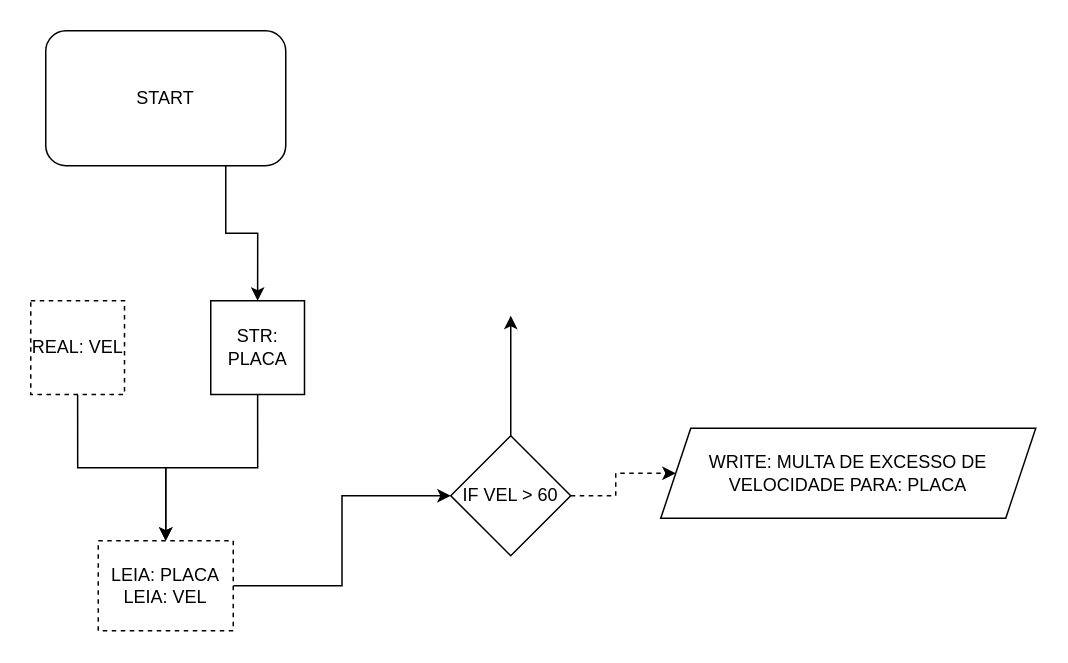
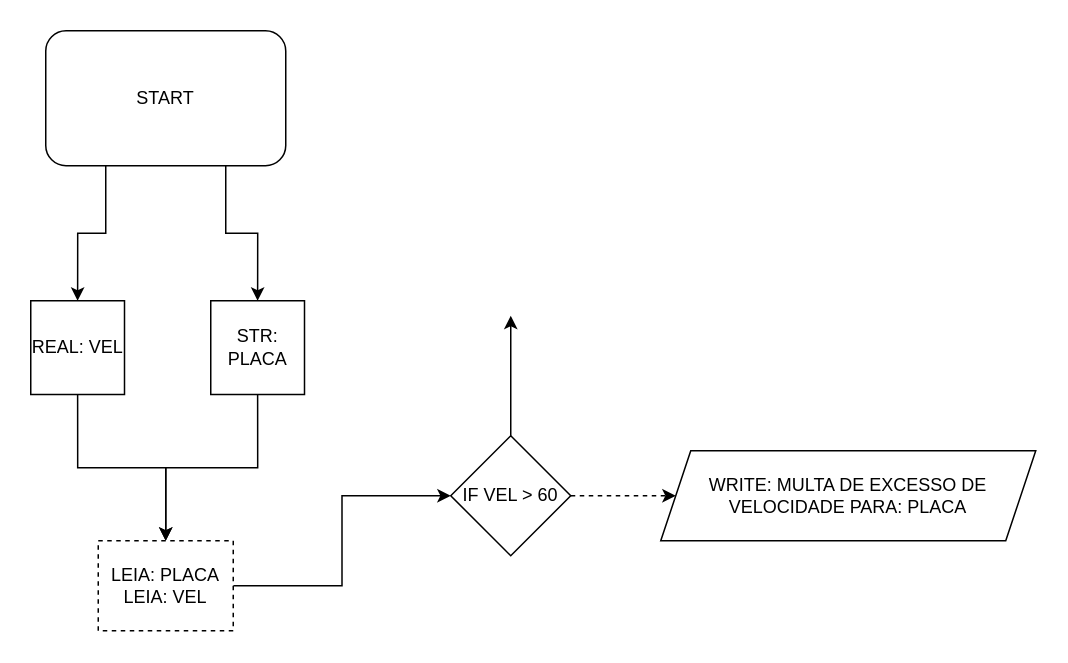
none -> (97, 233)
(78, 348) -> (78, 348)
(848, 473) -> (848, 496)
